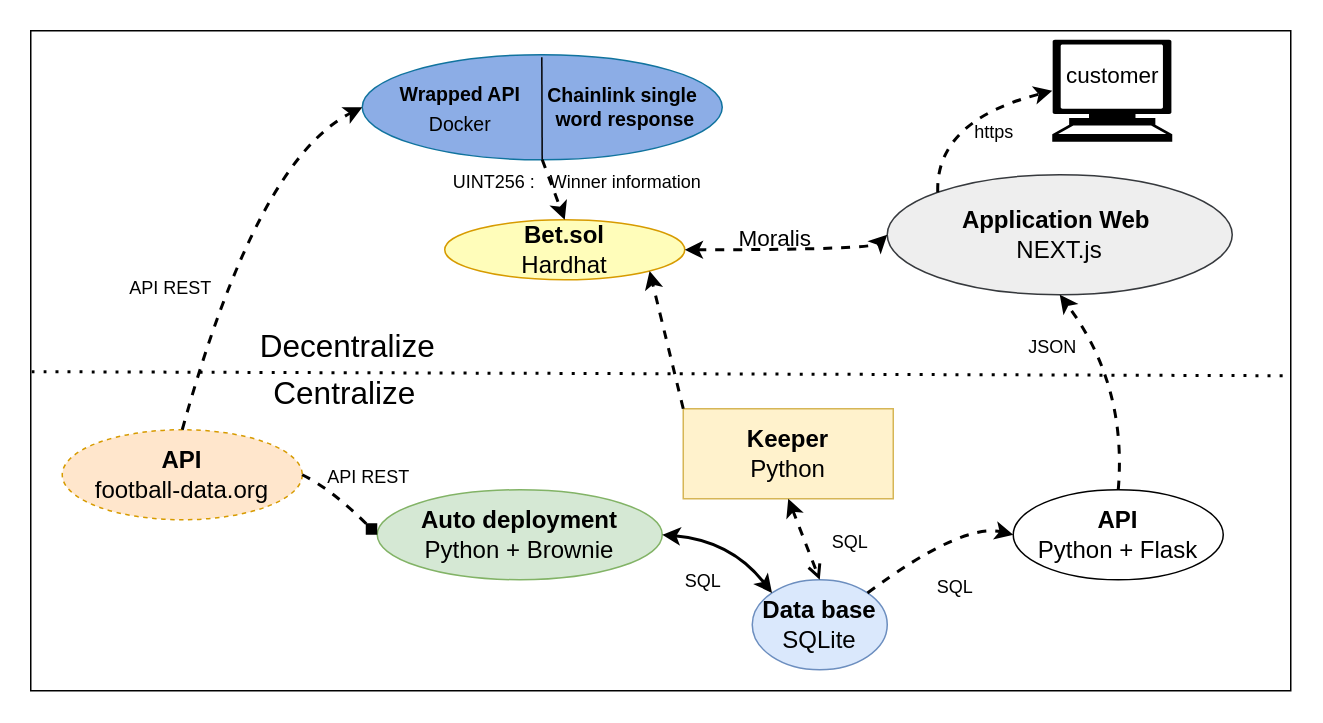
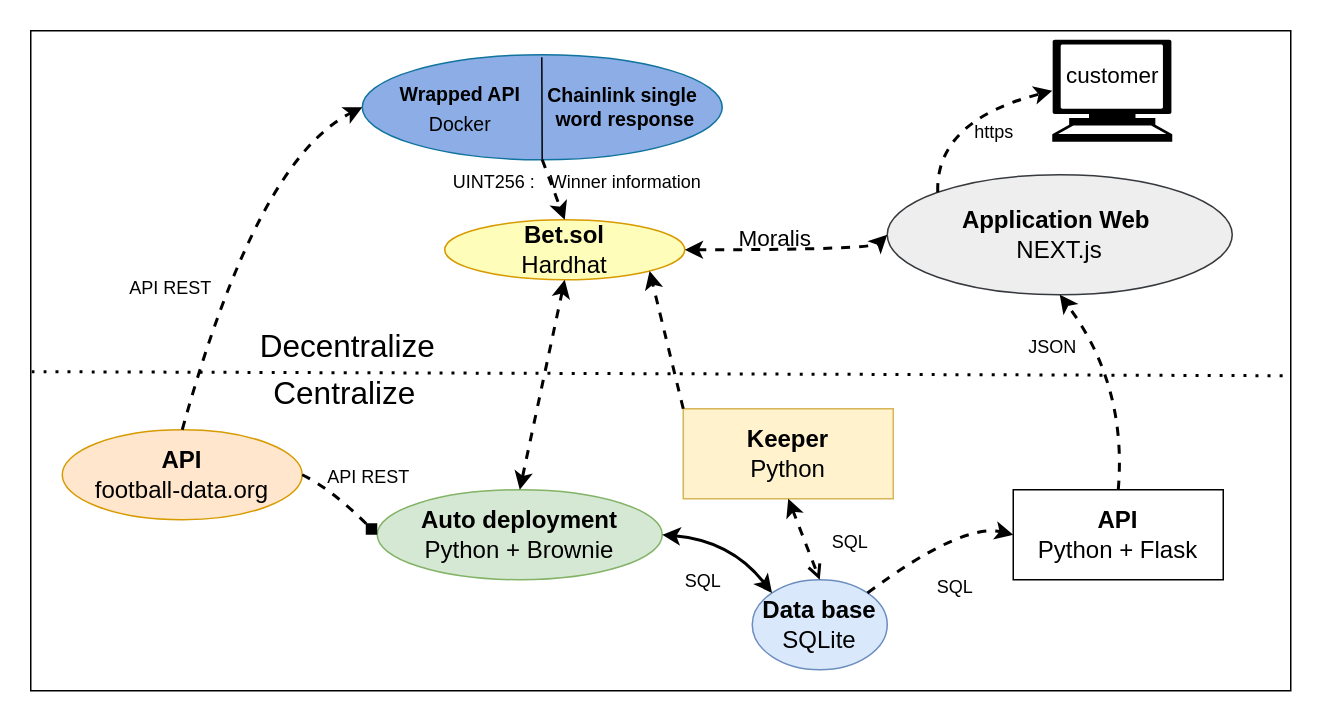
none -> (542, 386)
(182, 475) -> (182, 475)
(1118, 535) -> (1118, 535)
